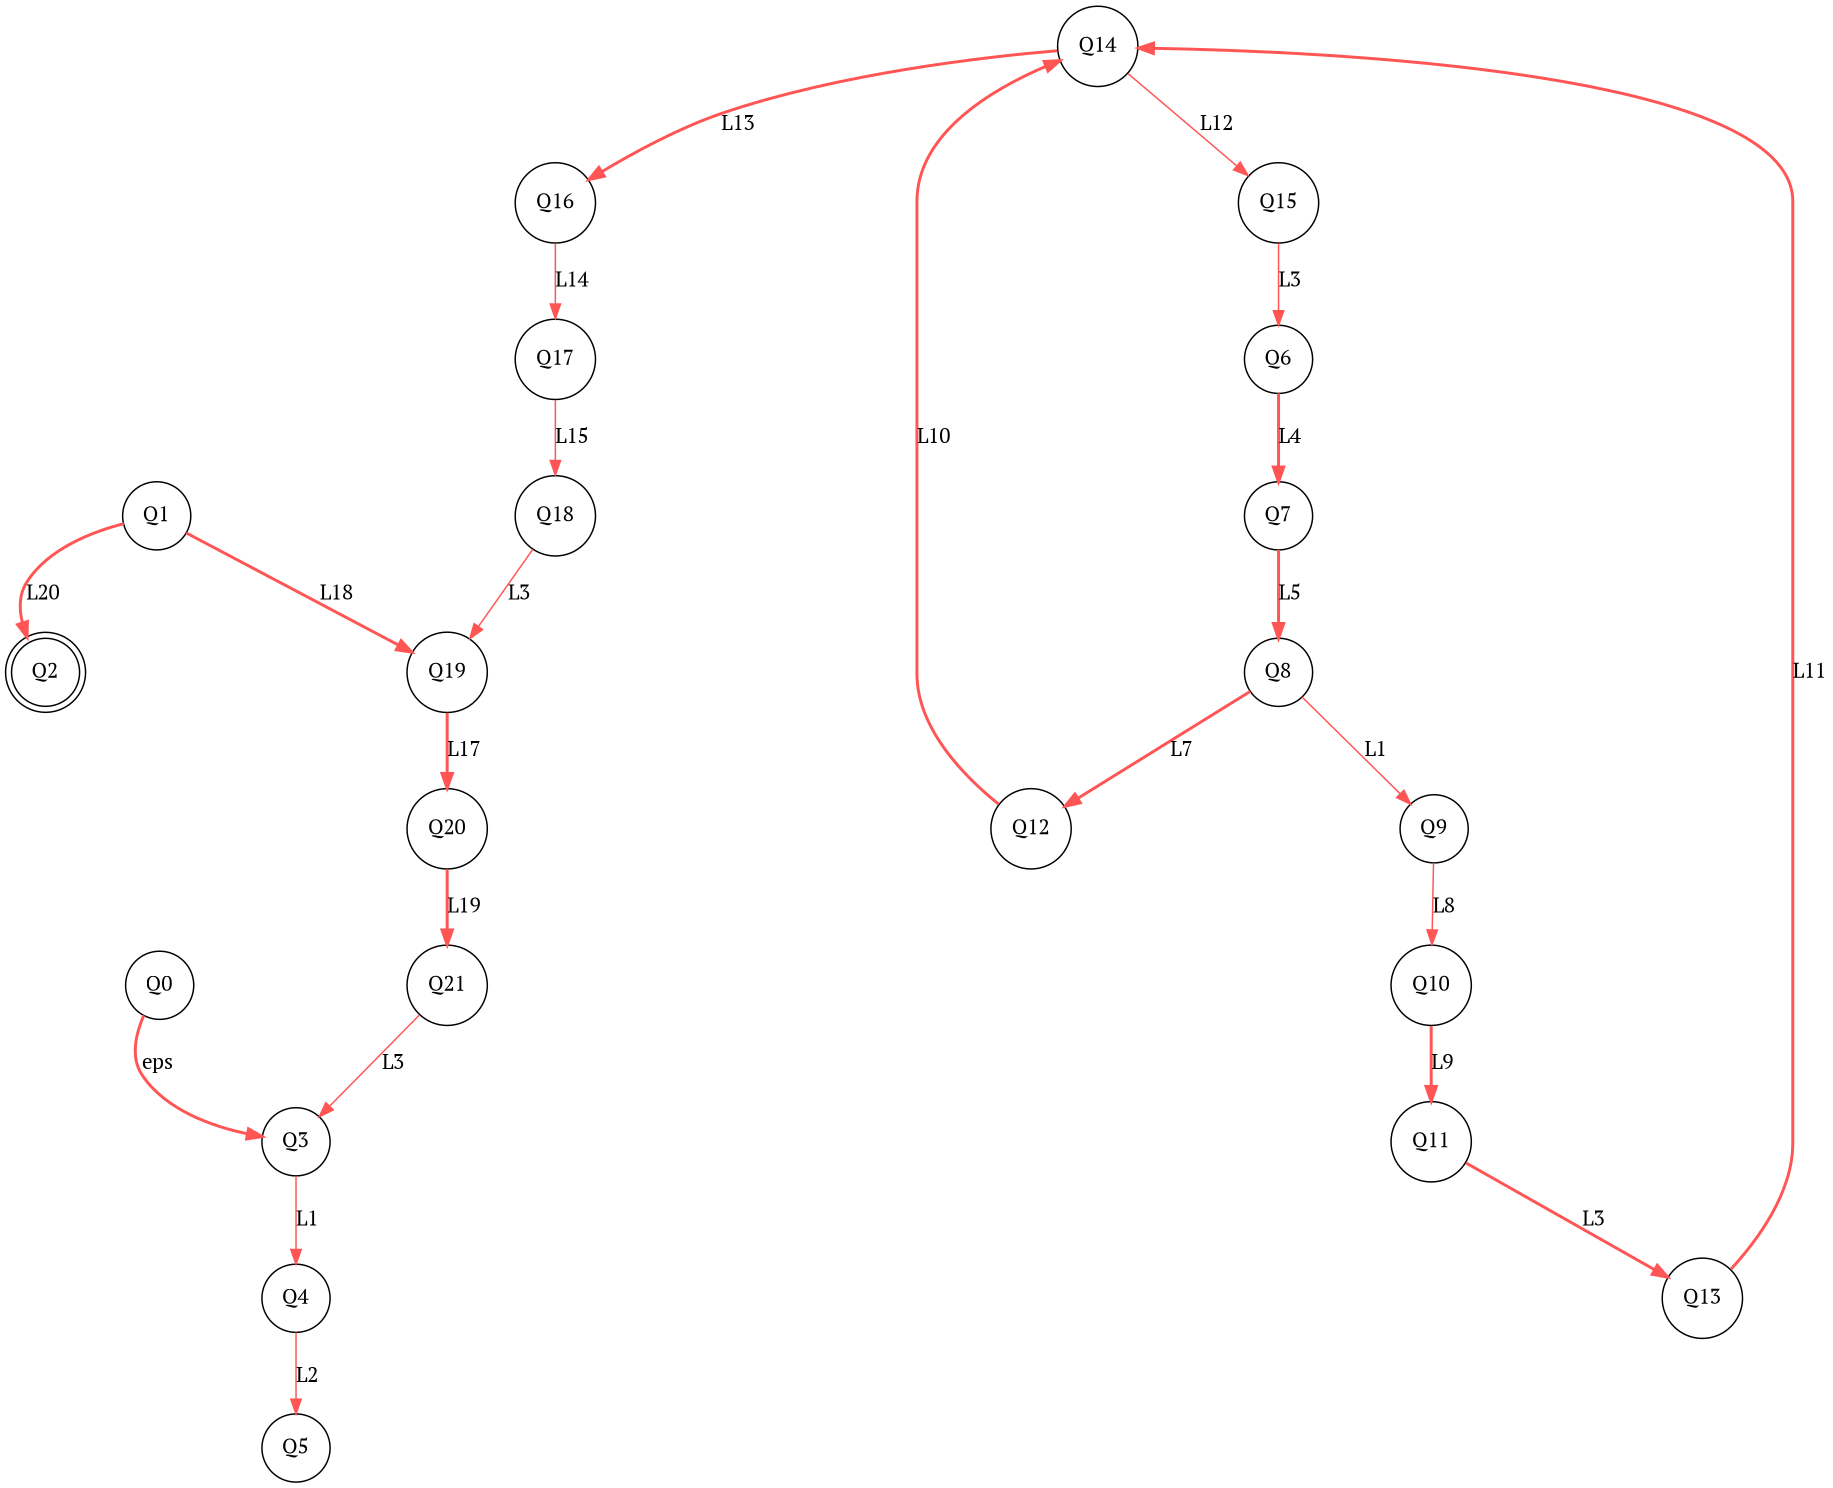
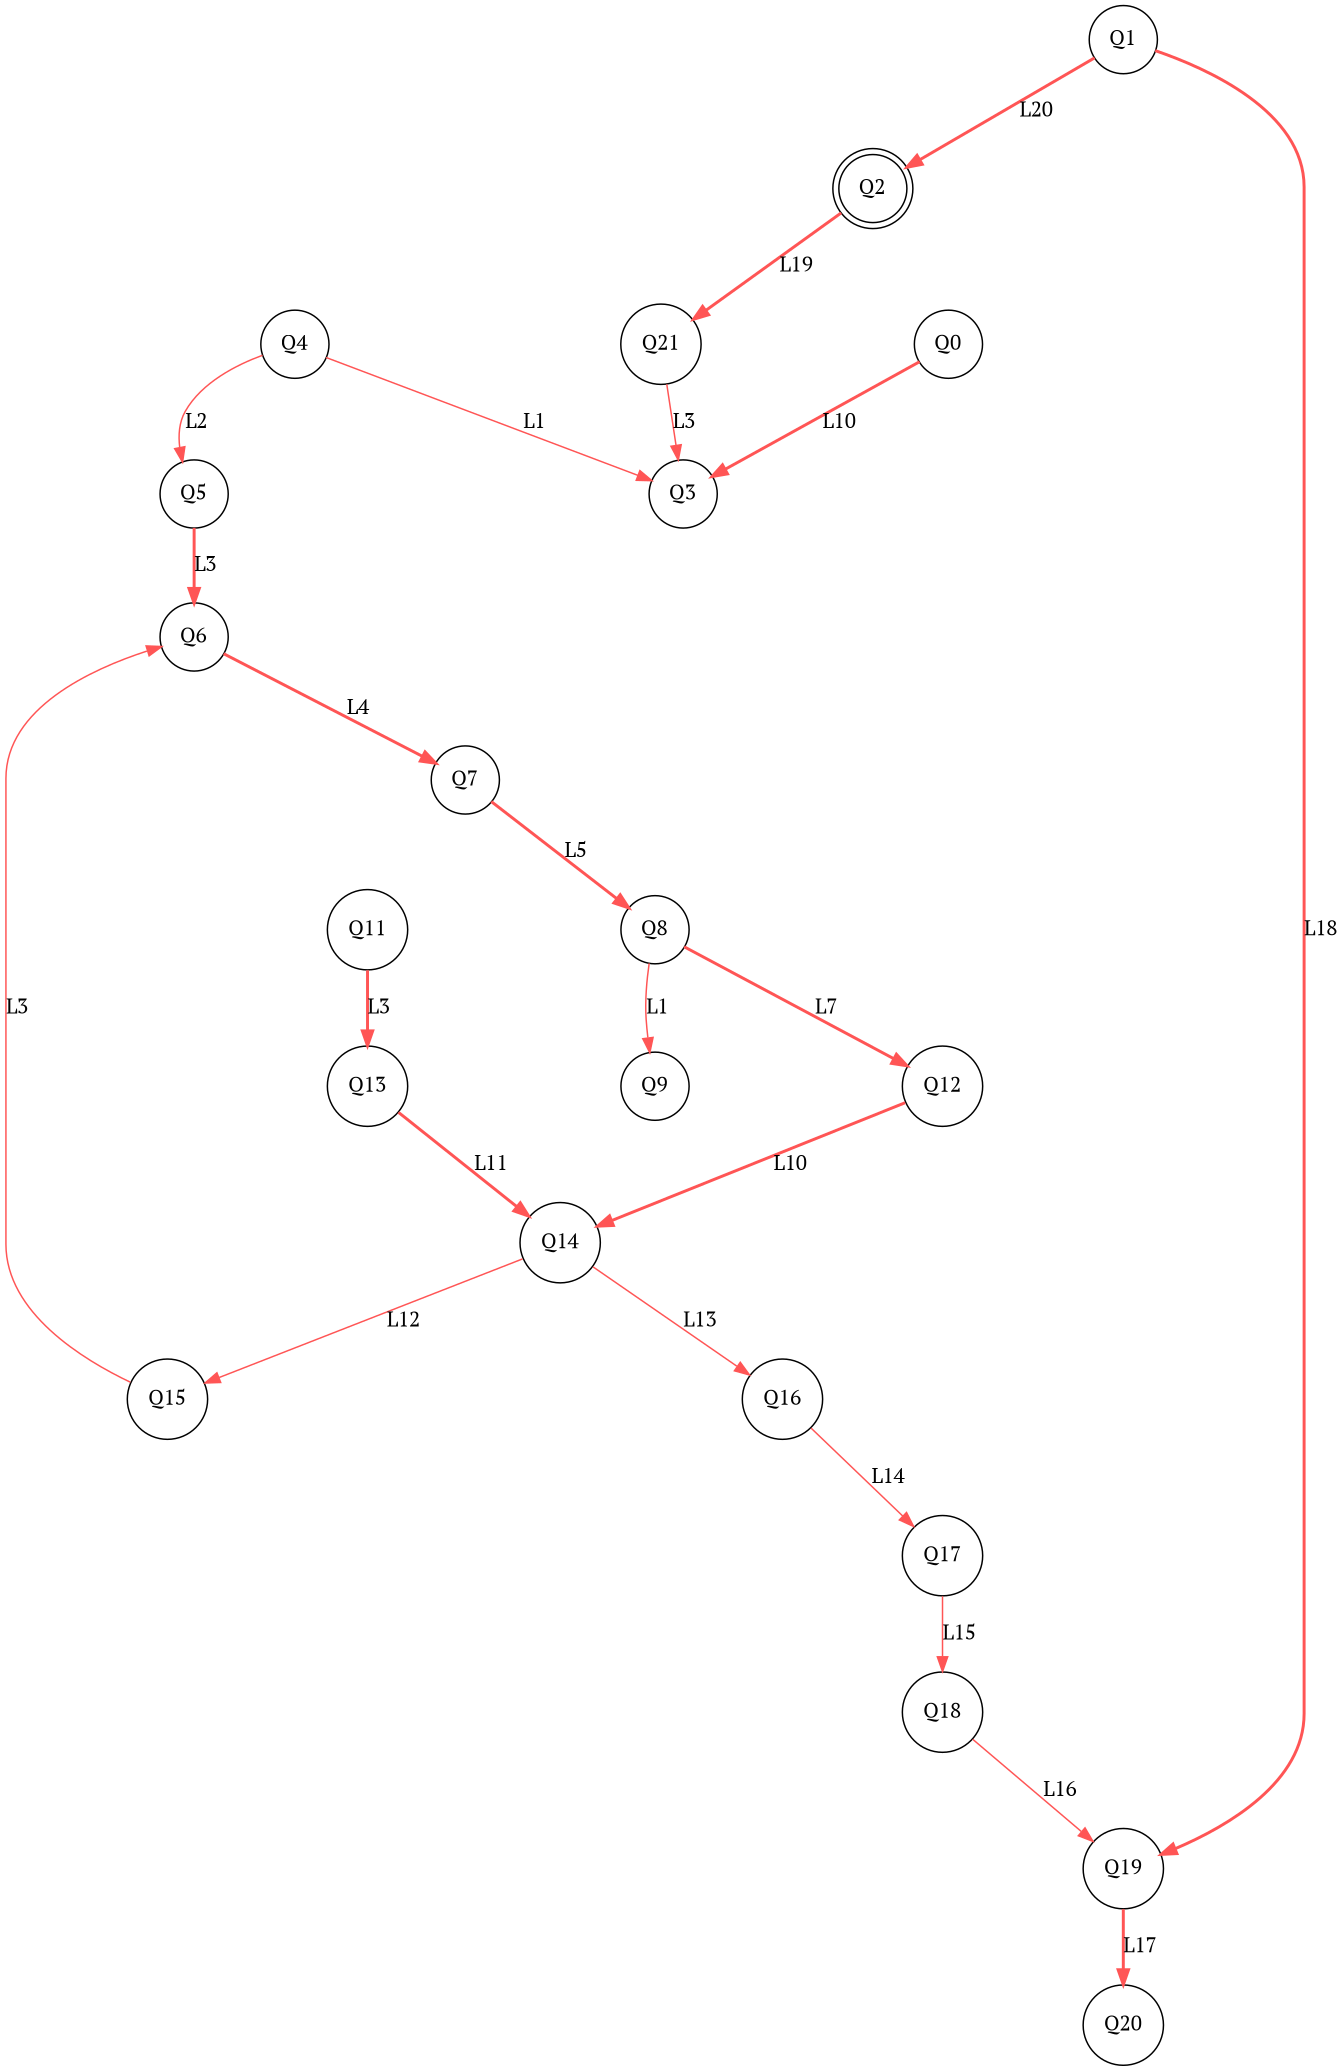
(822, 86) -> (665, 1316)
none -> (194, 558)
(520, 594) -> (1060, 1790)
(447, 899) -> (774, 262)
(1431, 985) -> none
(158, 1064) -> (840, 423)
(296, 1213) -> (482, 416)
